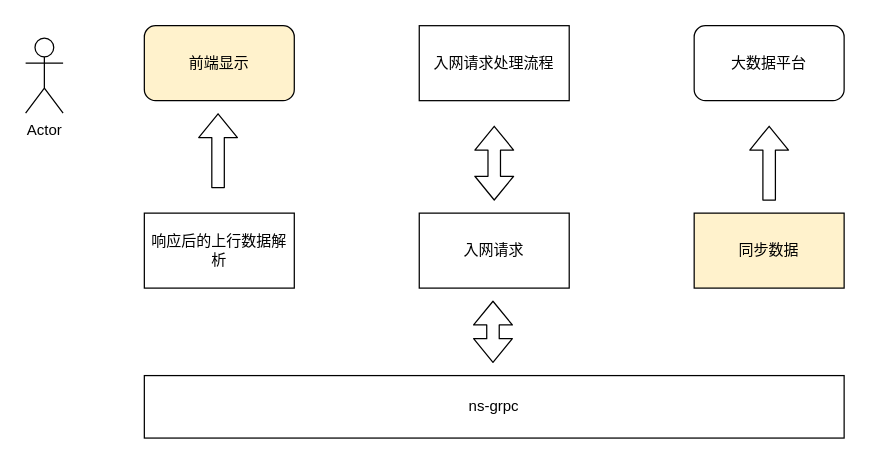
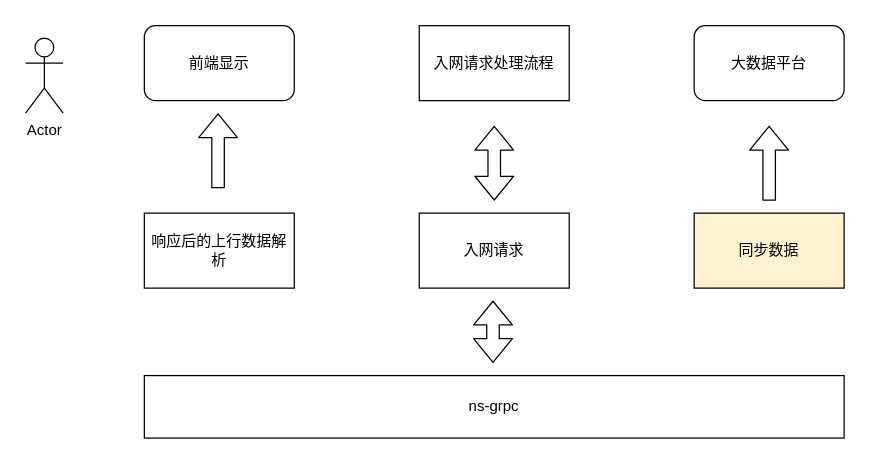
(219, 63) -> (219, 63)
